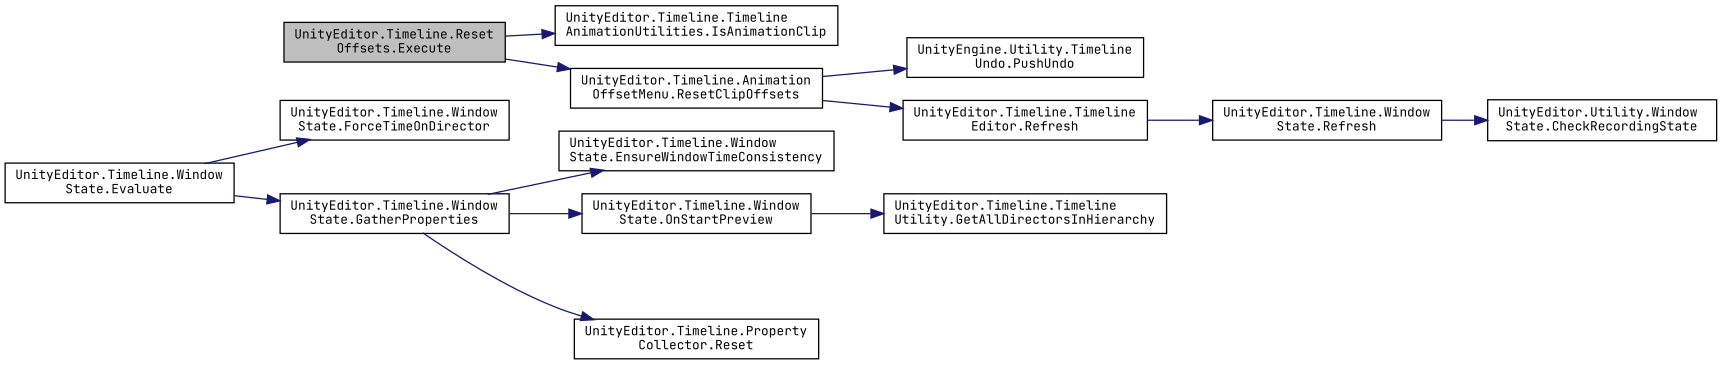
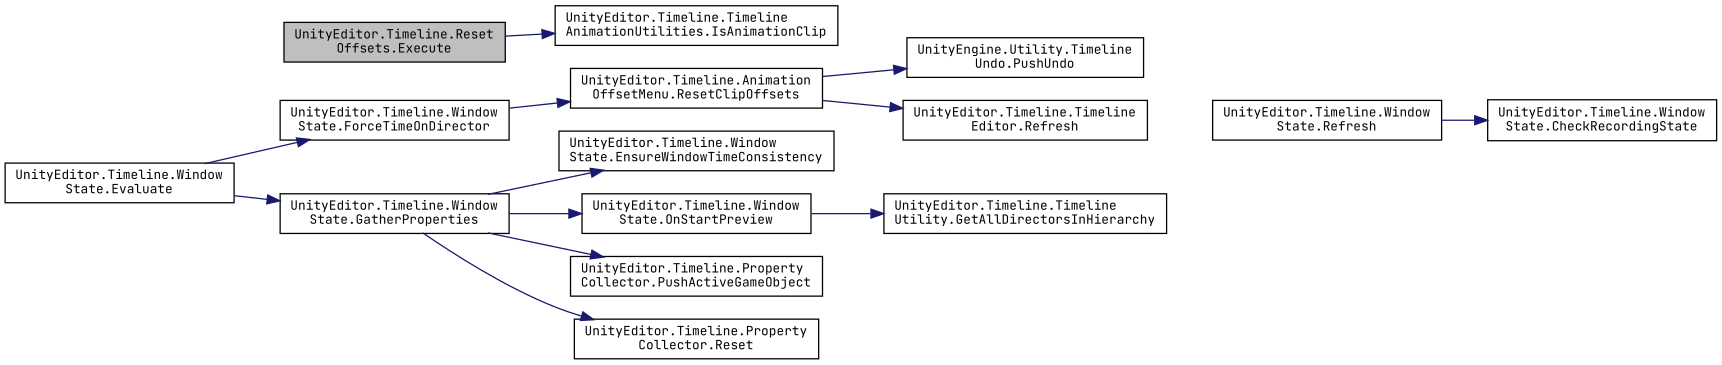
(531, 63) -> (533, 106)
(1173, 120) -> none
(1602, 120) -> (1602, 120)
none -> (697, 276)
